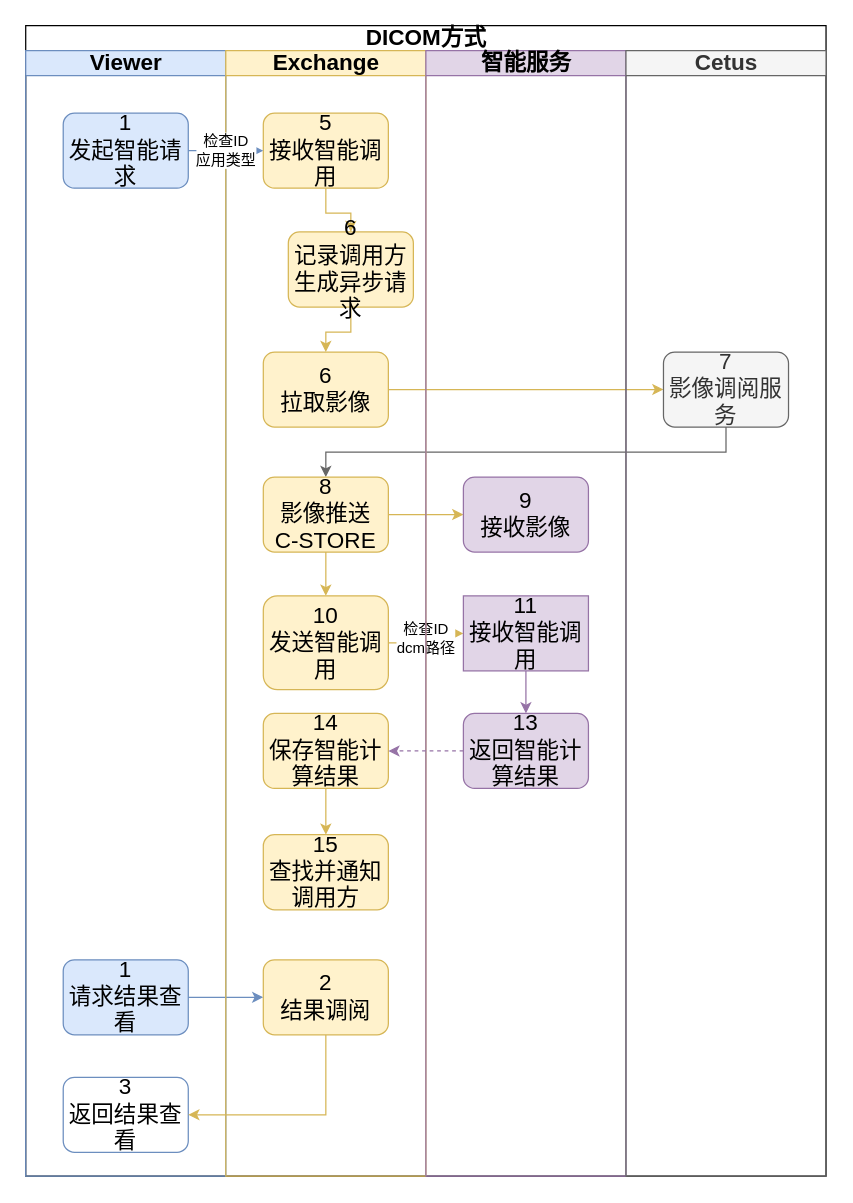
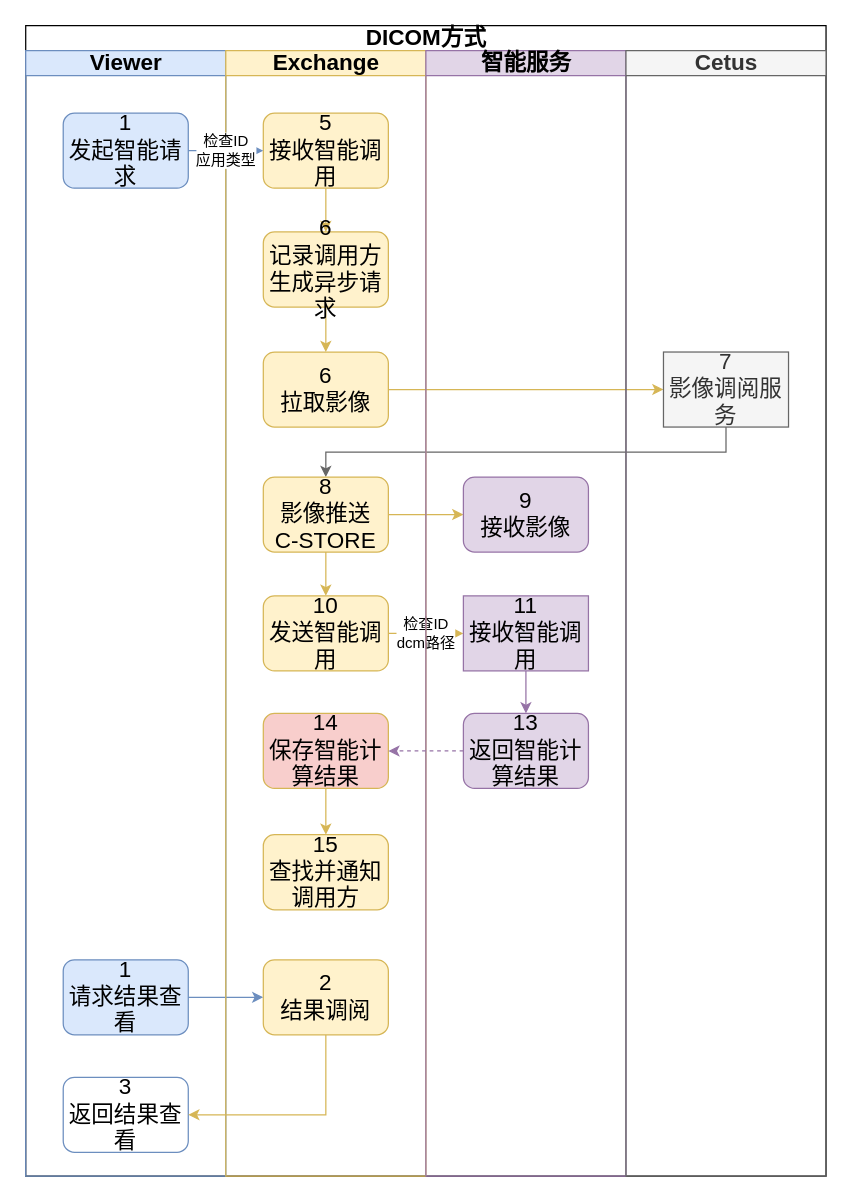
(351, 269) -> (326, 269)
(726, 389) -> (726, 389)
(326, 643) -> (326, 633)
(326, 751) -> (326, 751)
